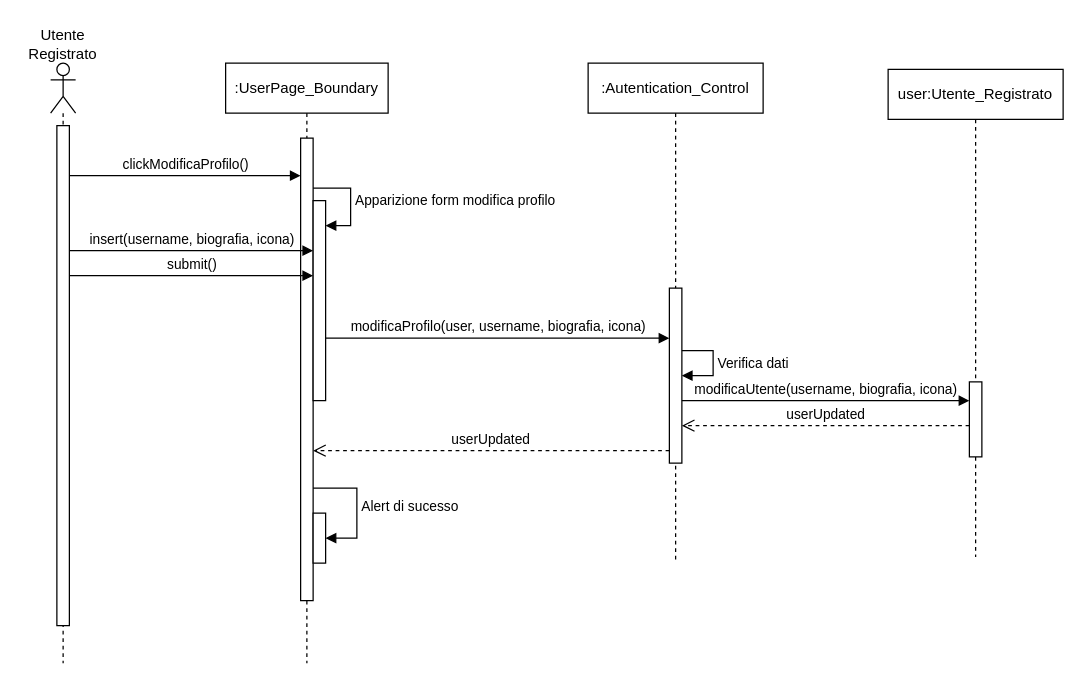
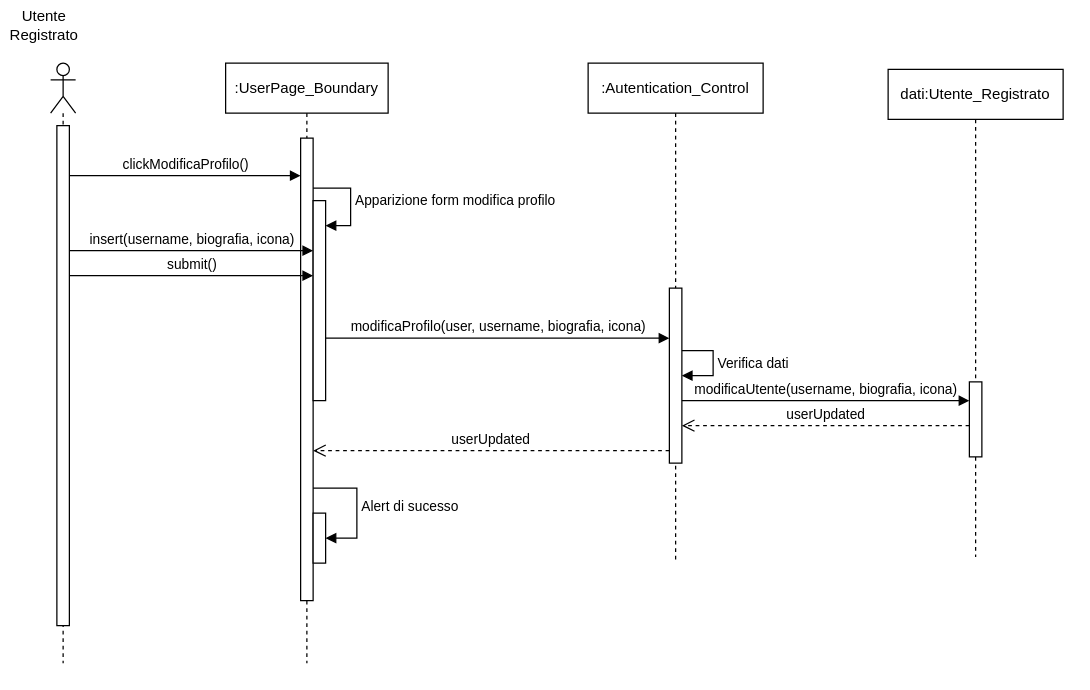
(63, 44) -> (44, 26)
(976, 94) -> (976, 94)
